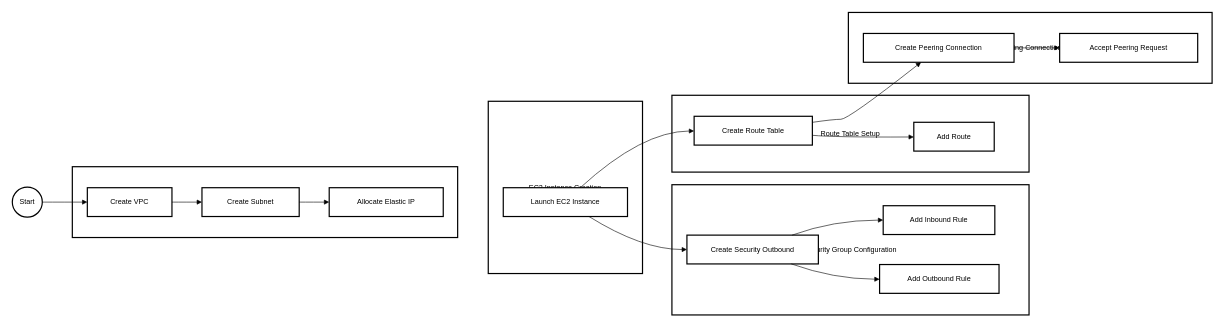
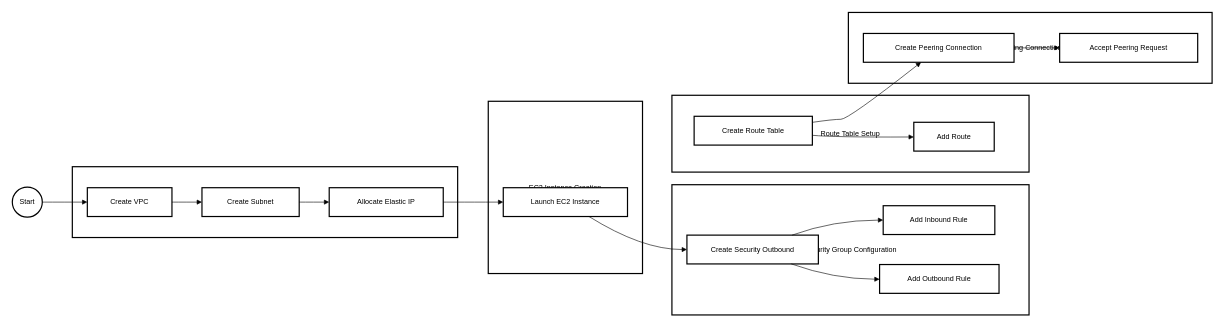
(638, 145) -> none
none -> (497, 202)
